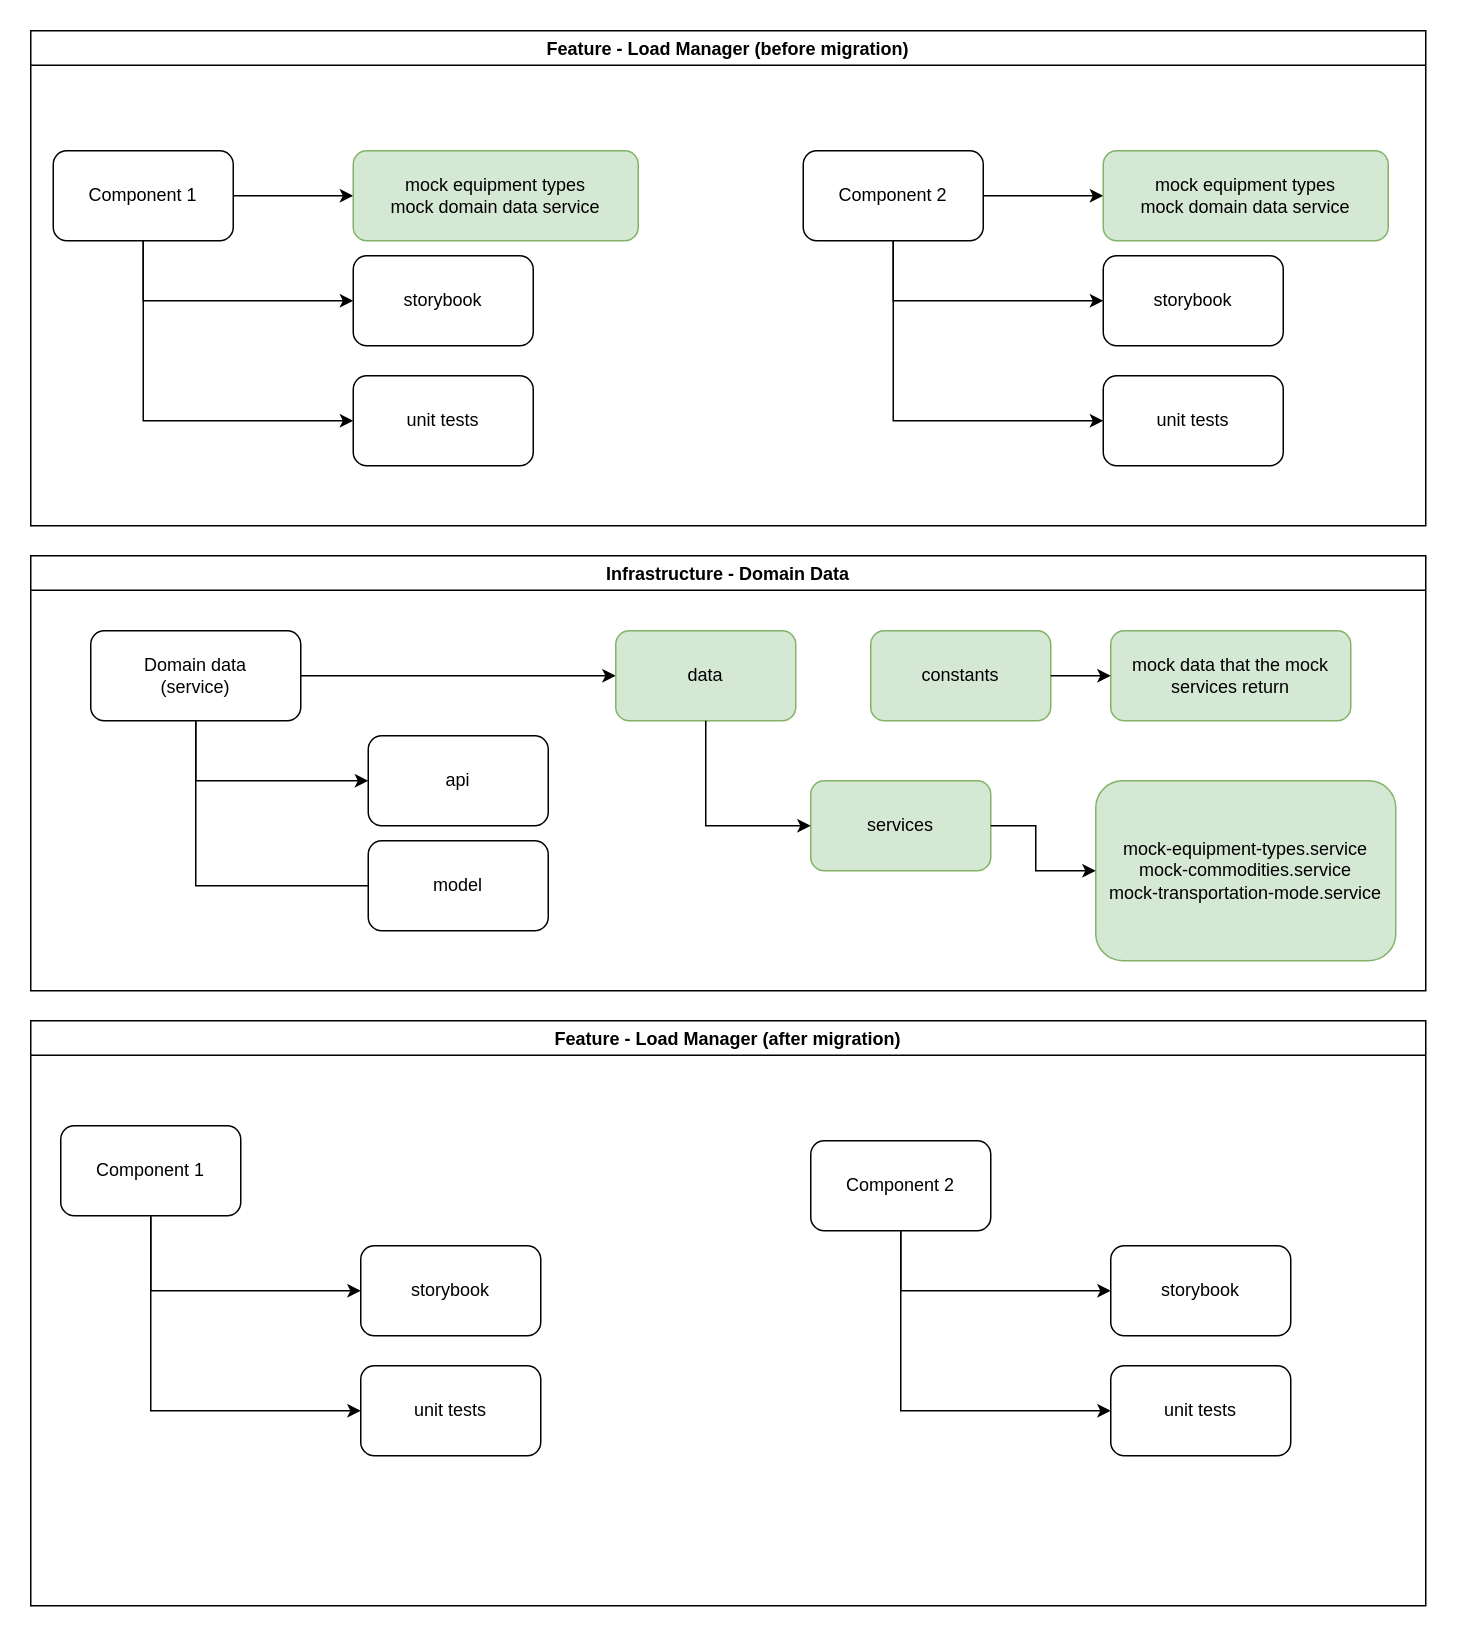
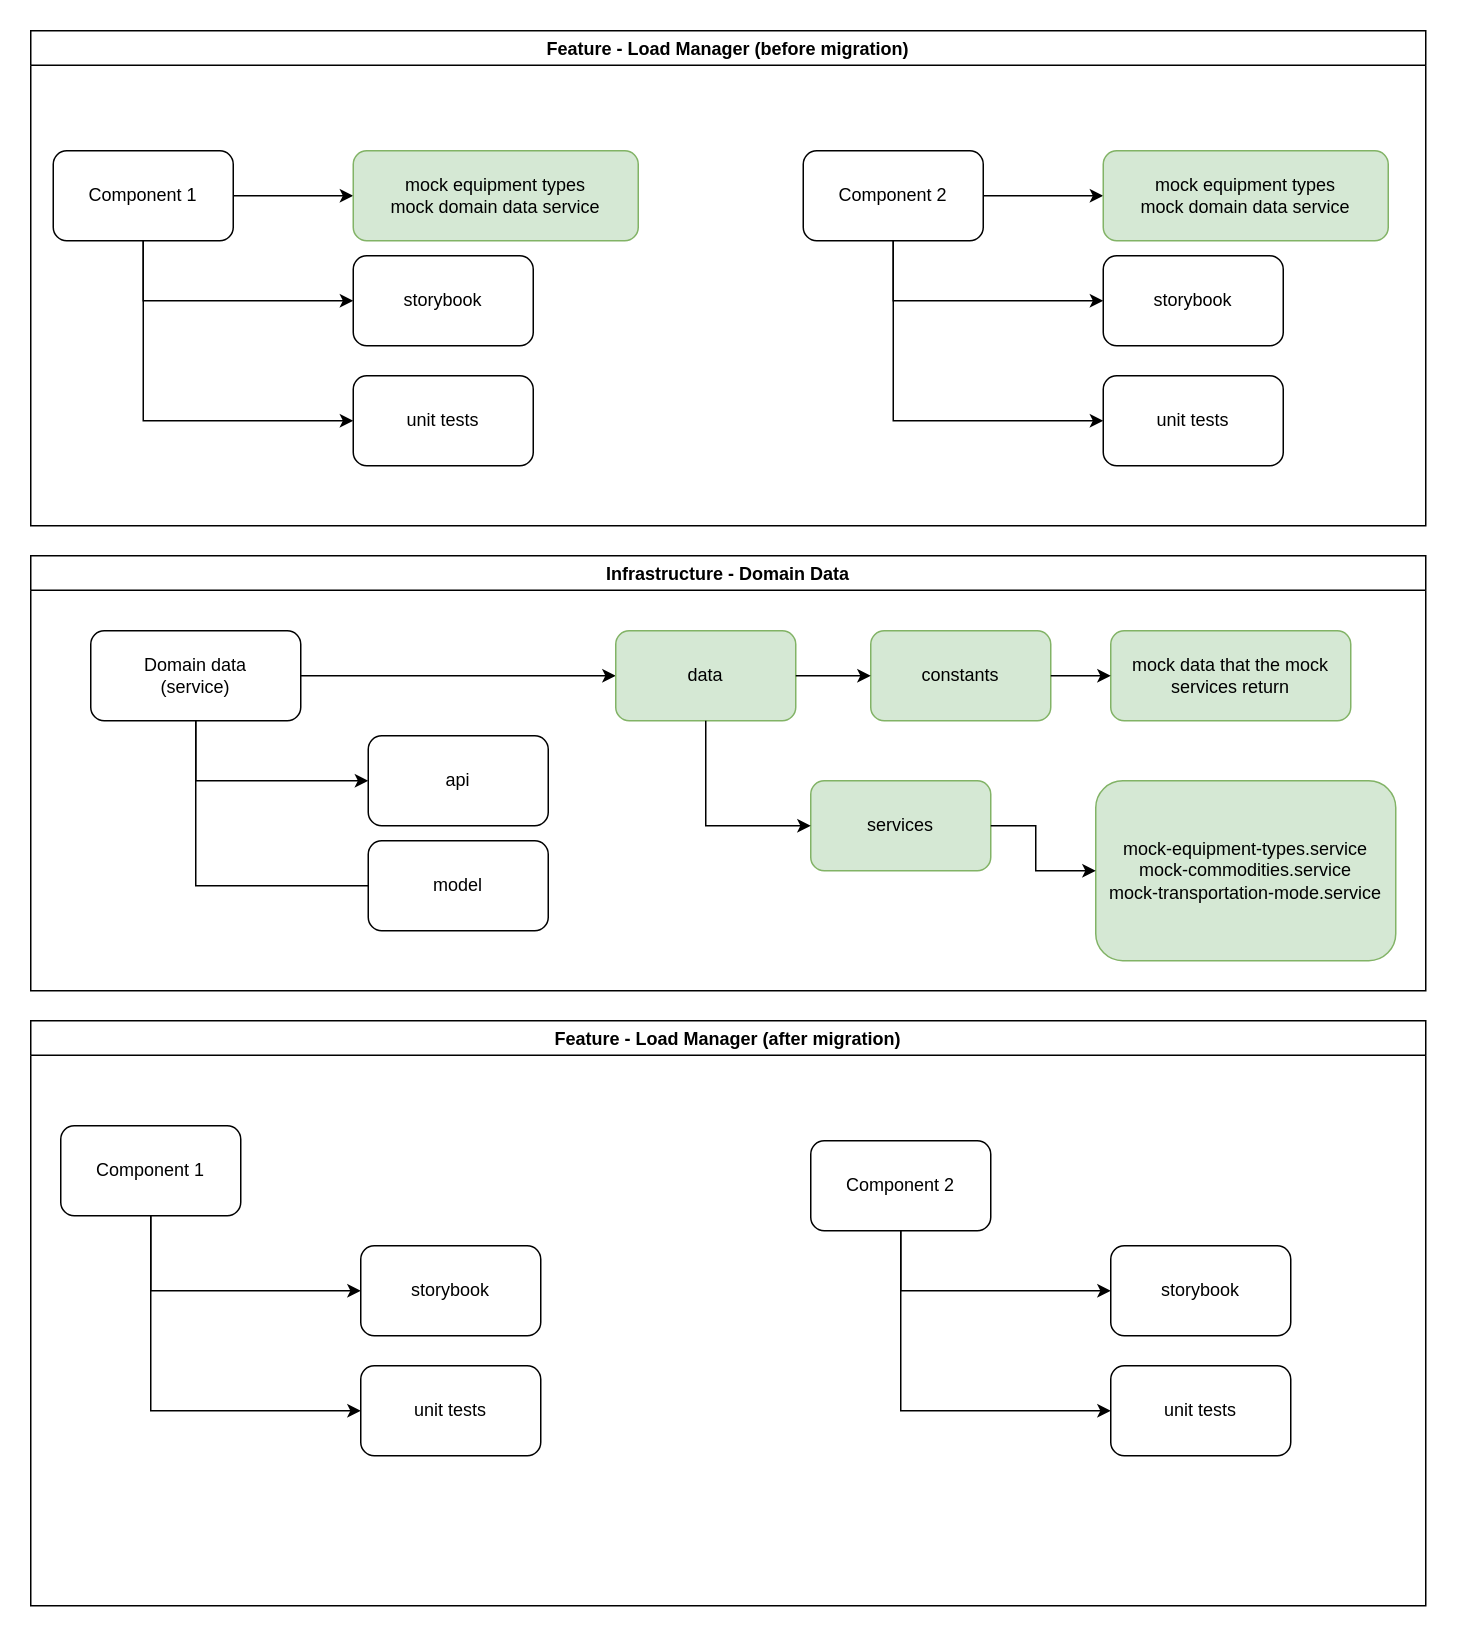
none -> (828, 676)
